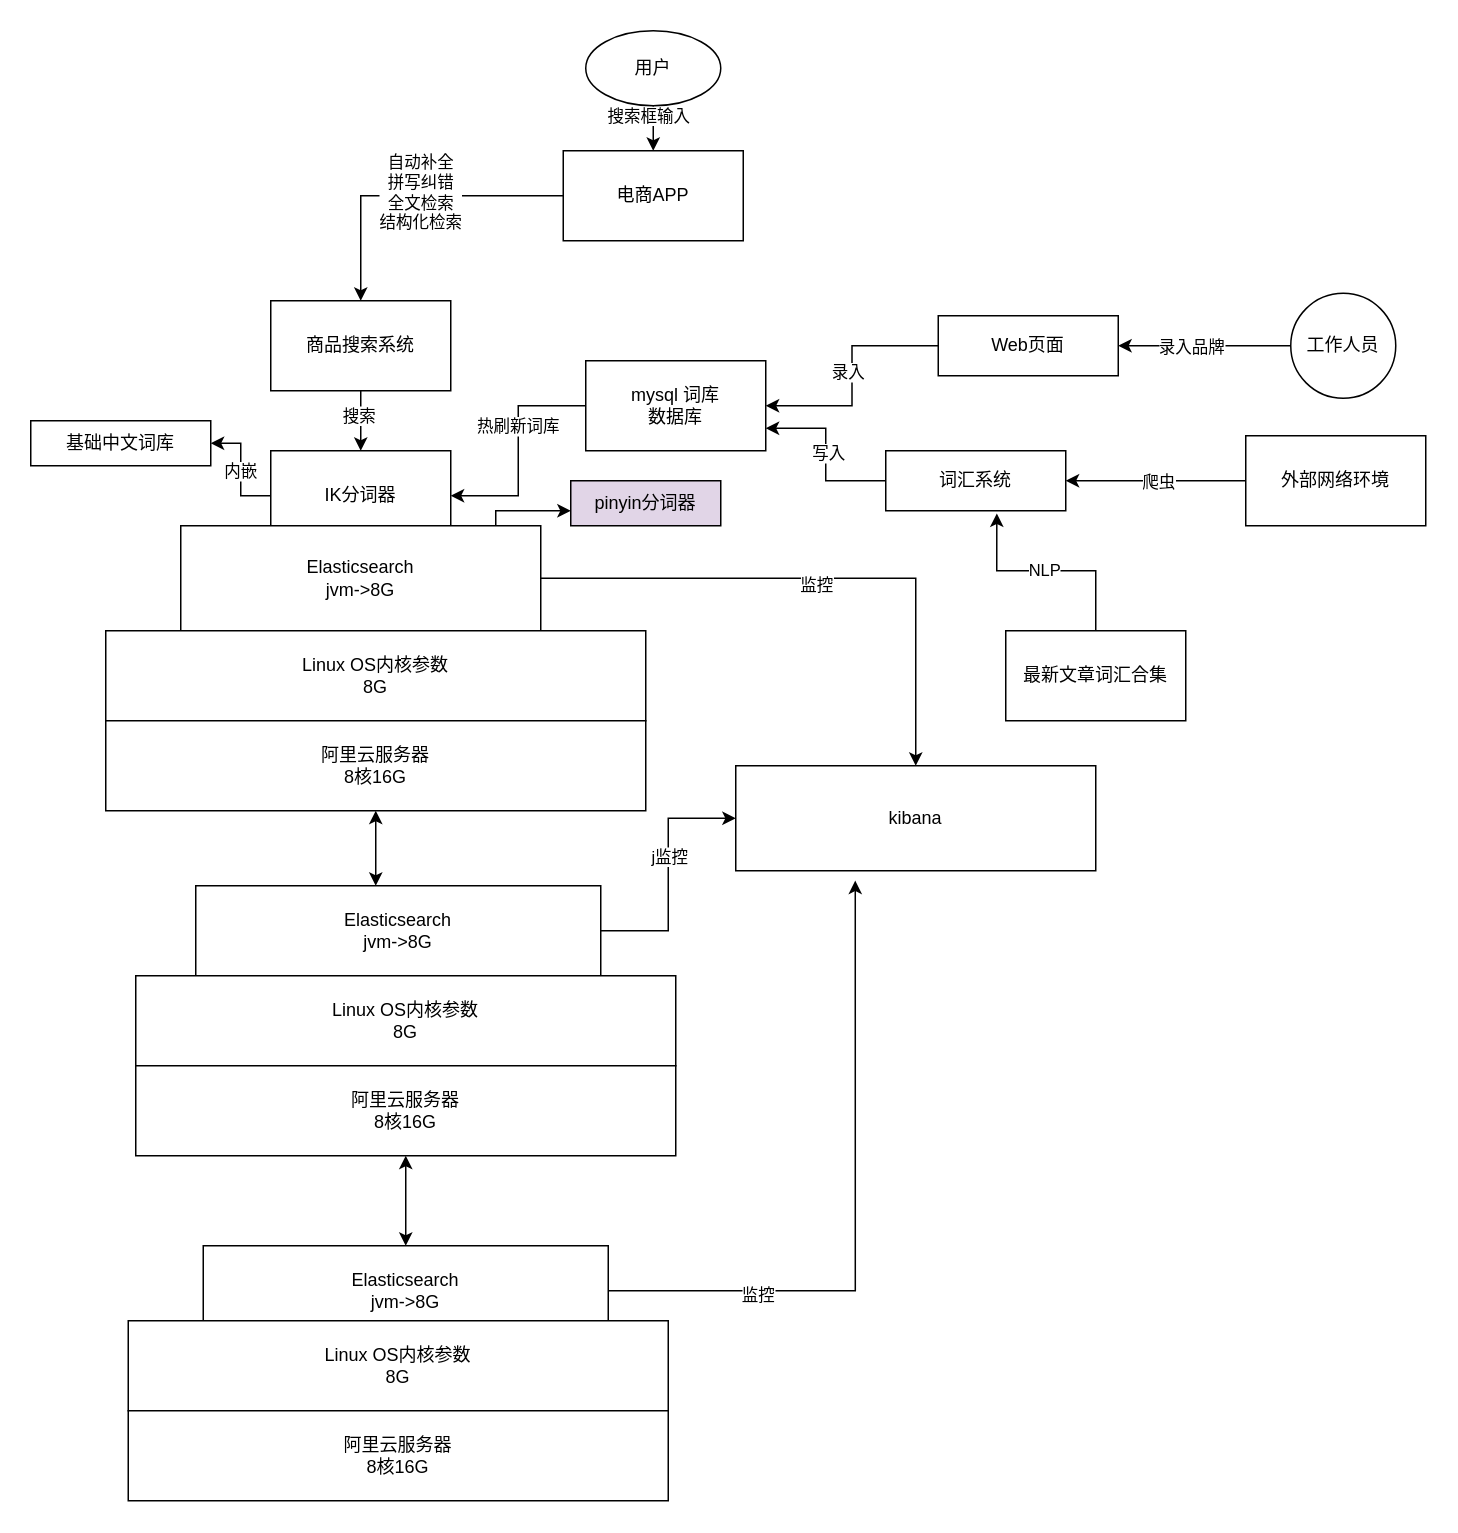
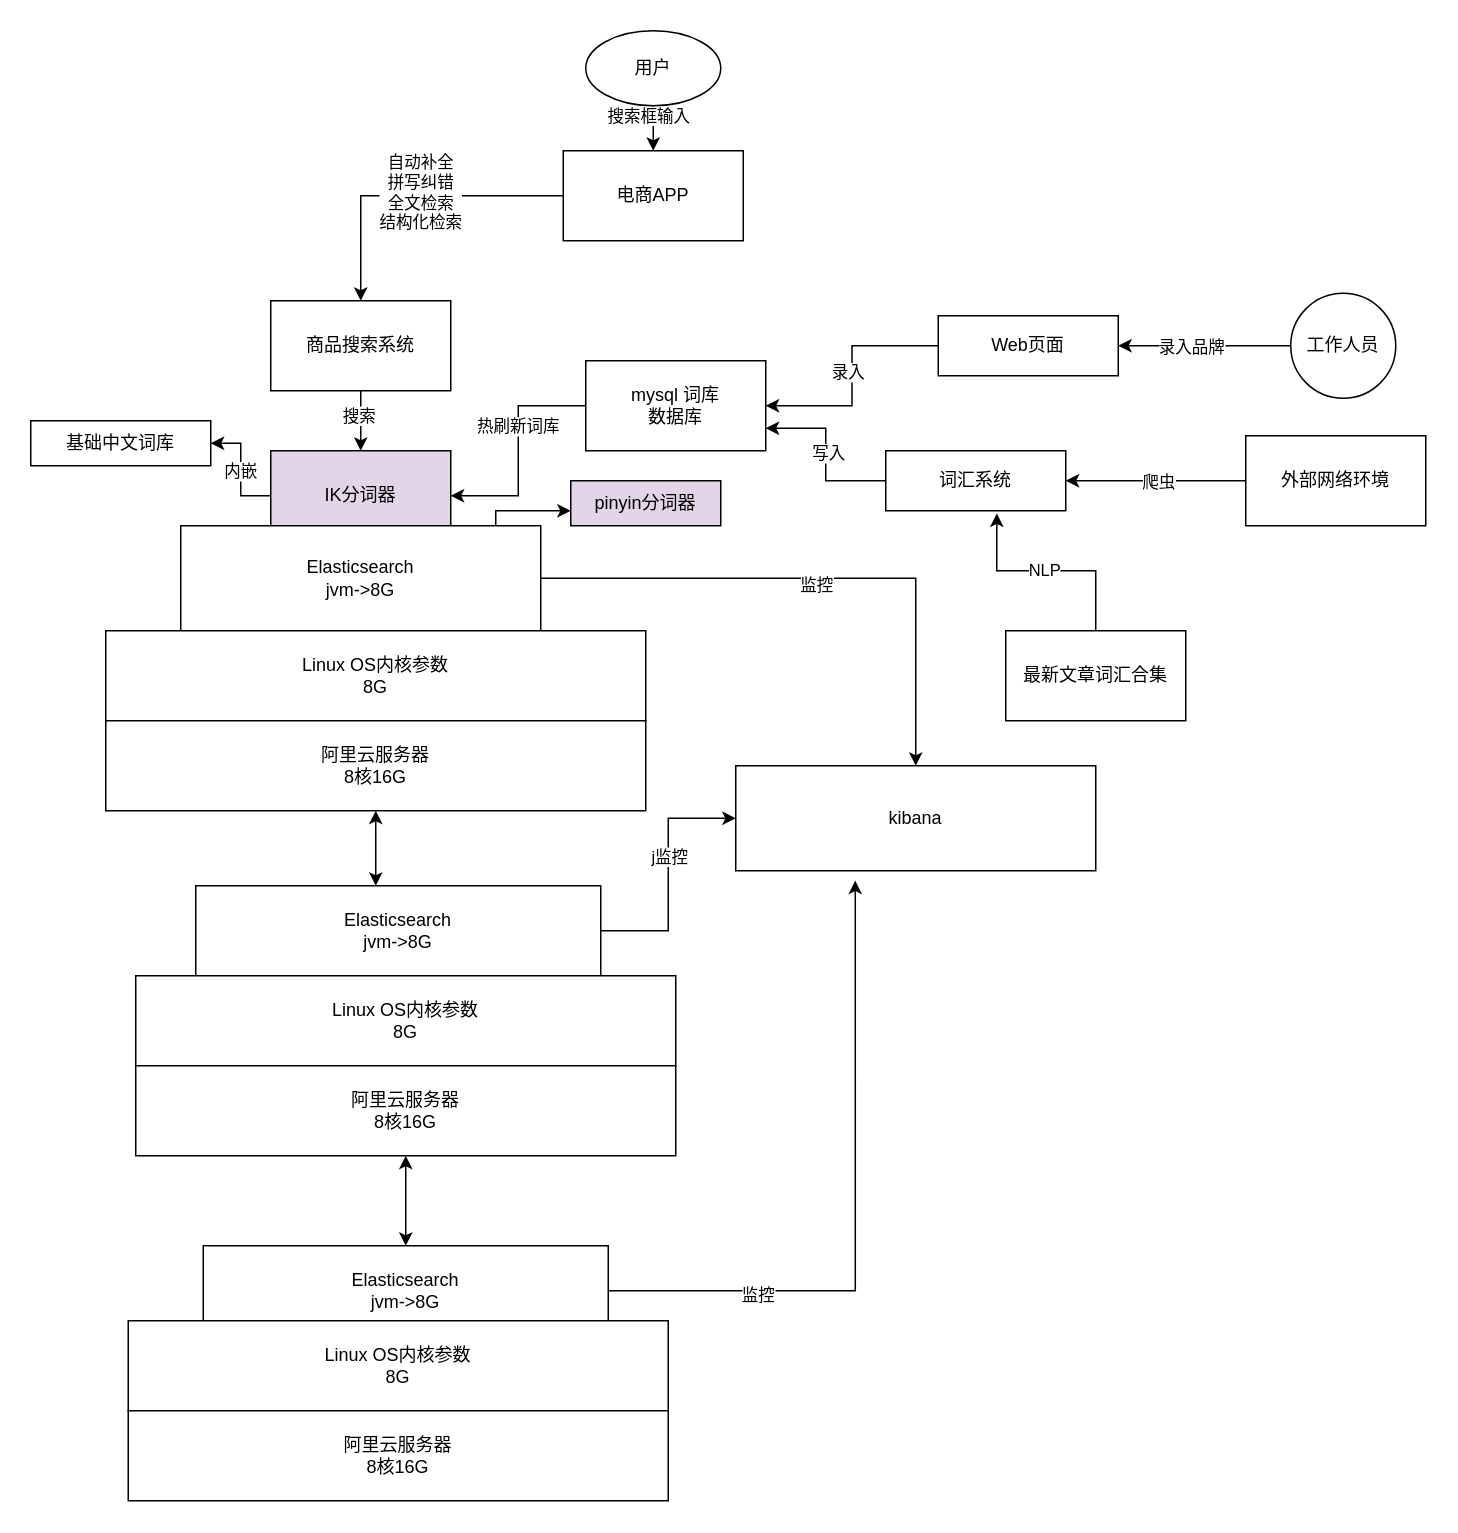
(361, 496) -> (361, 496)
